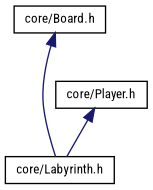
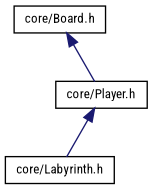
(43, 102) -> (84, 63)
